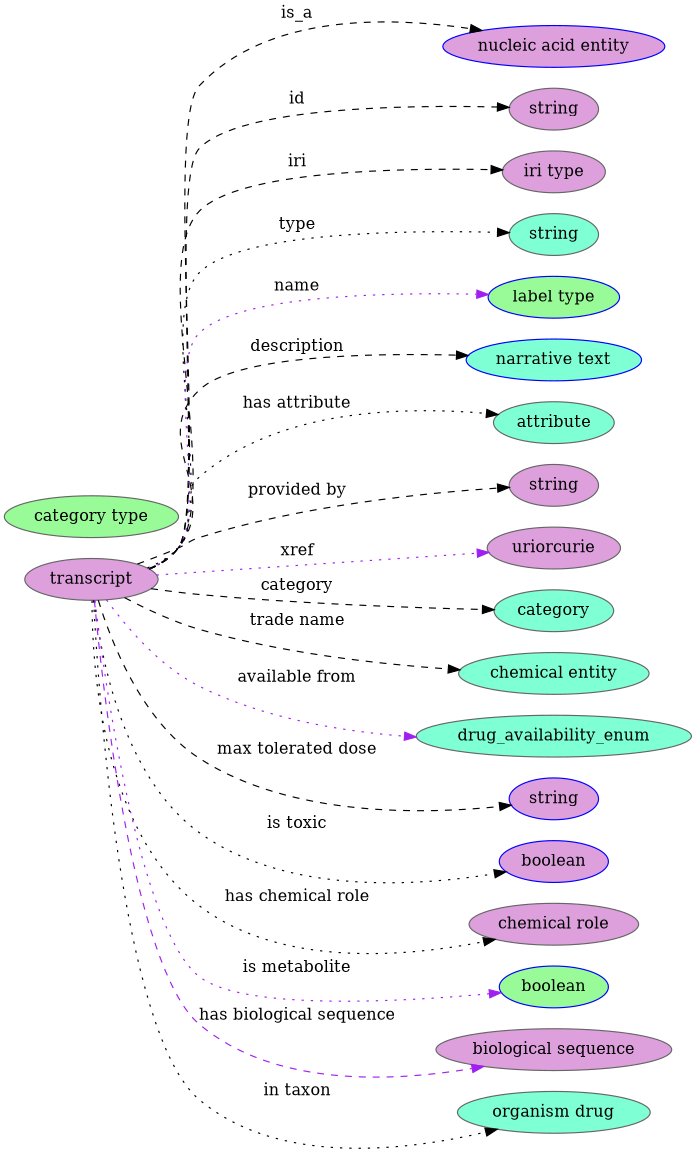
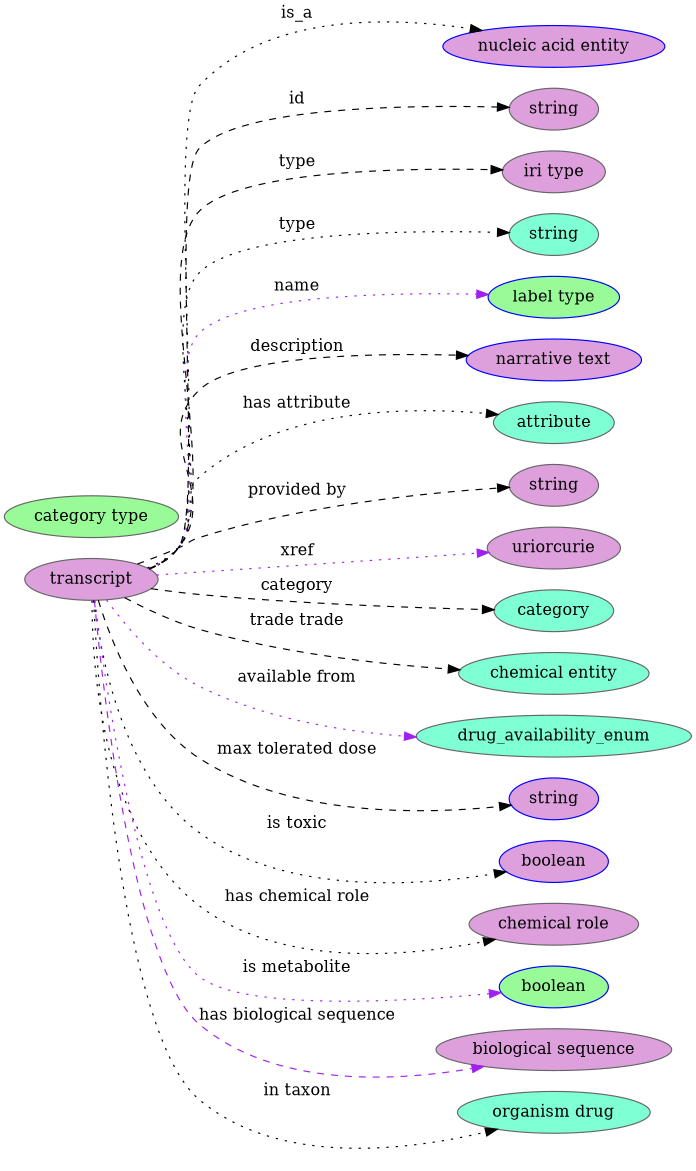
(187, 152) -> (187, 152)
(297, 162) -> (297, 162)
(554, 360) -> (554, 360)
(297, 621) -> (297, 621)
